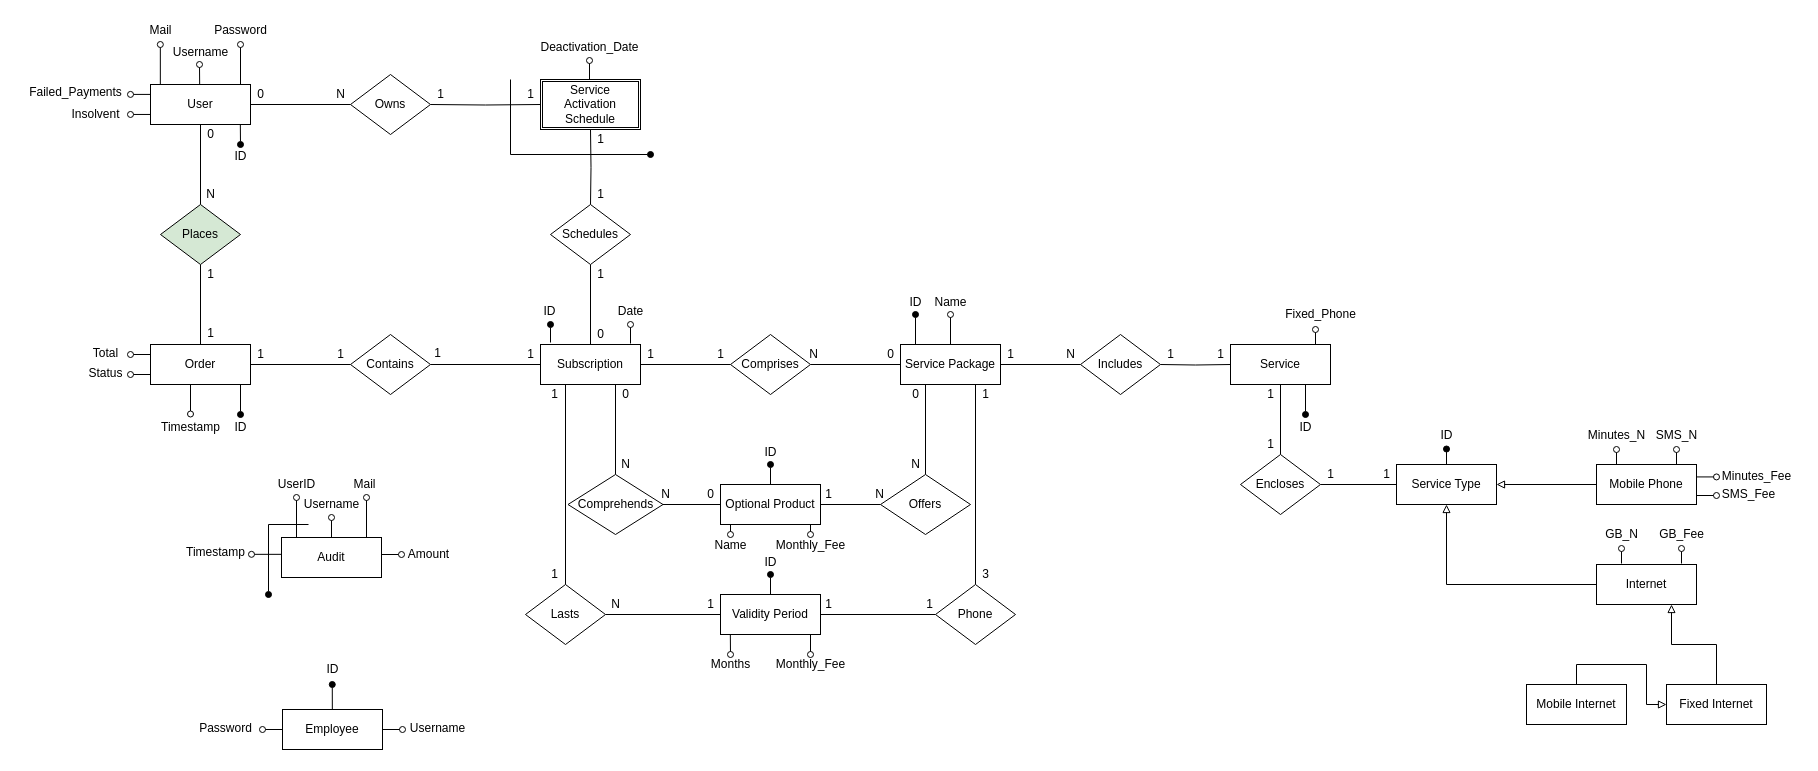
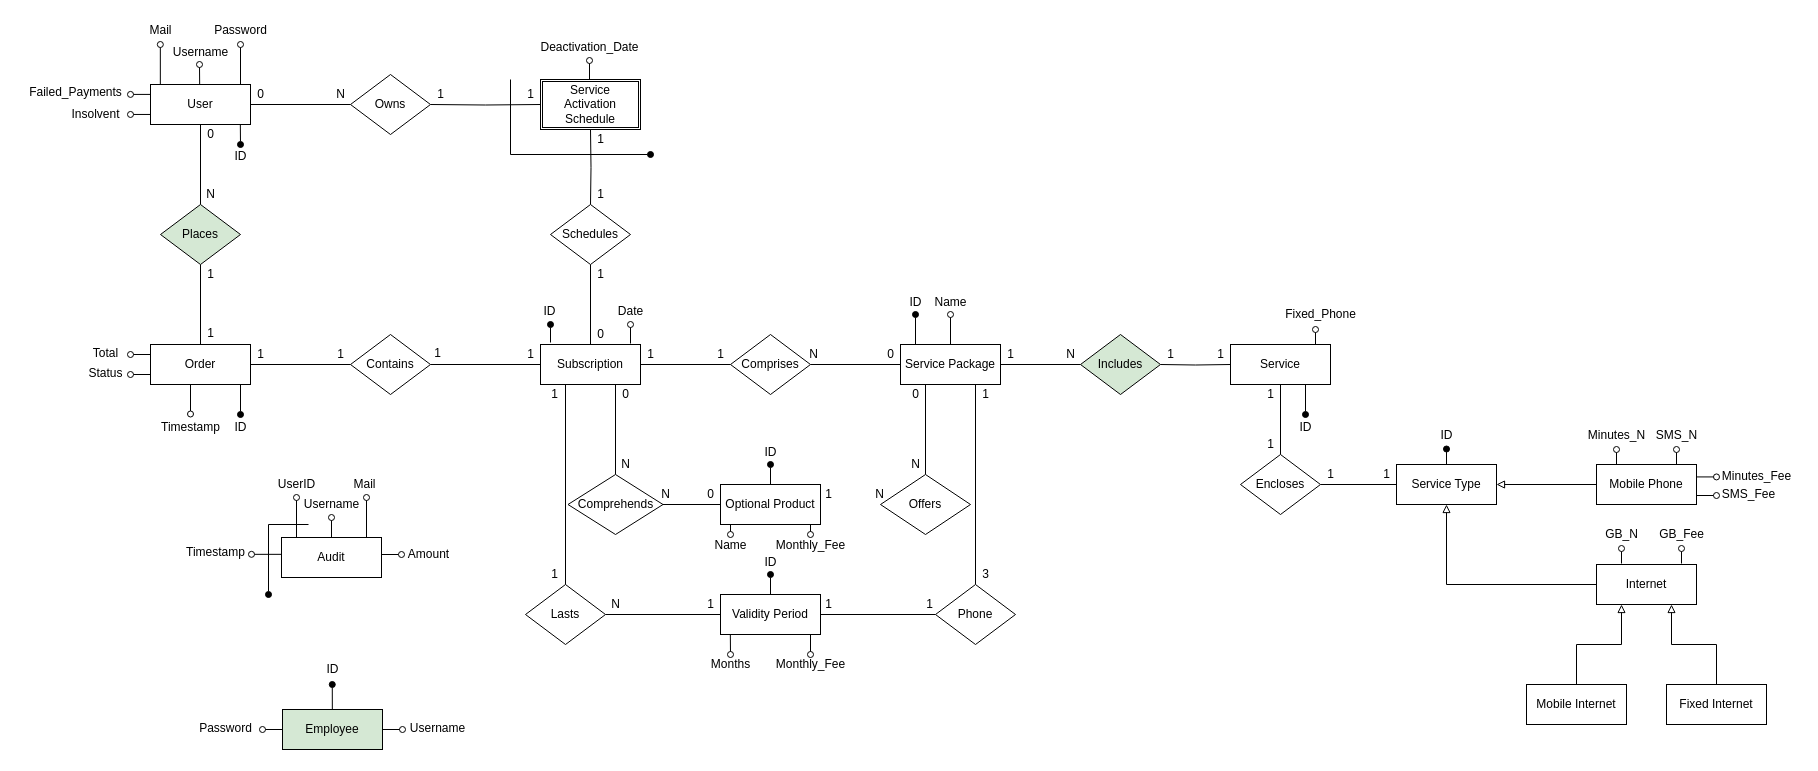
(1121, 365) -> (1121, 365)
(851, 505) -> none
(1636, 665) -> (1604, 645)
(333, 730) -> (333, 730)
